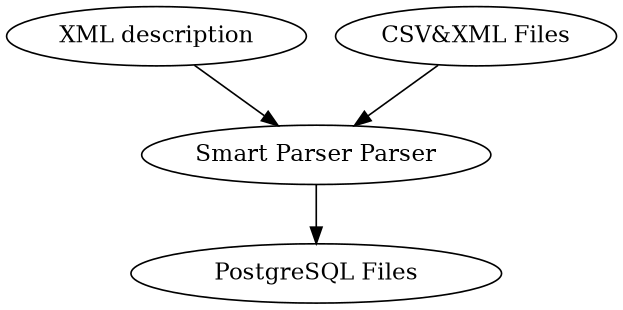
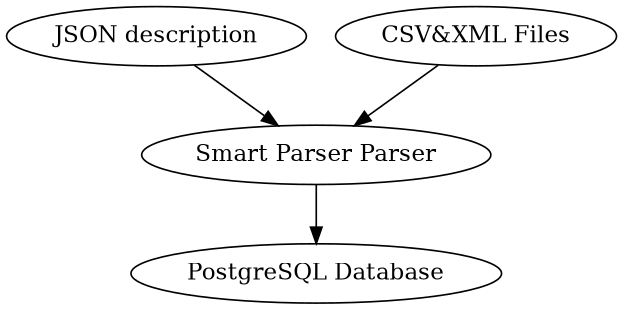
(156, 36) -> (156, 36)
(316, 273) -> (316, 273)
